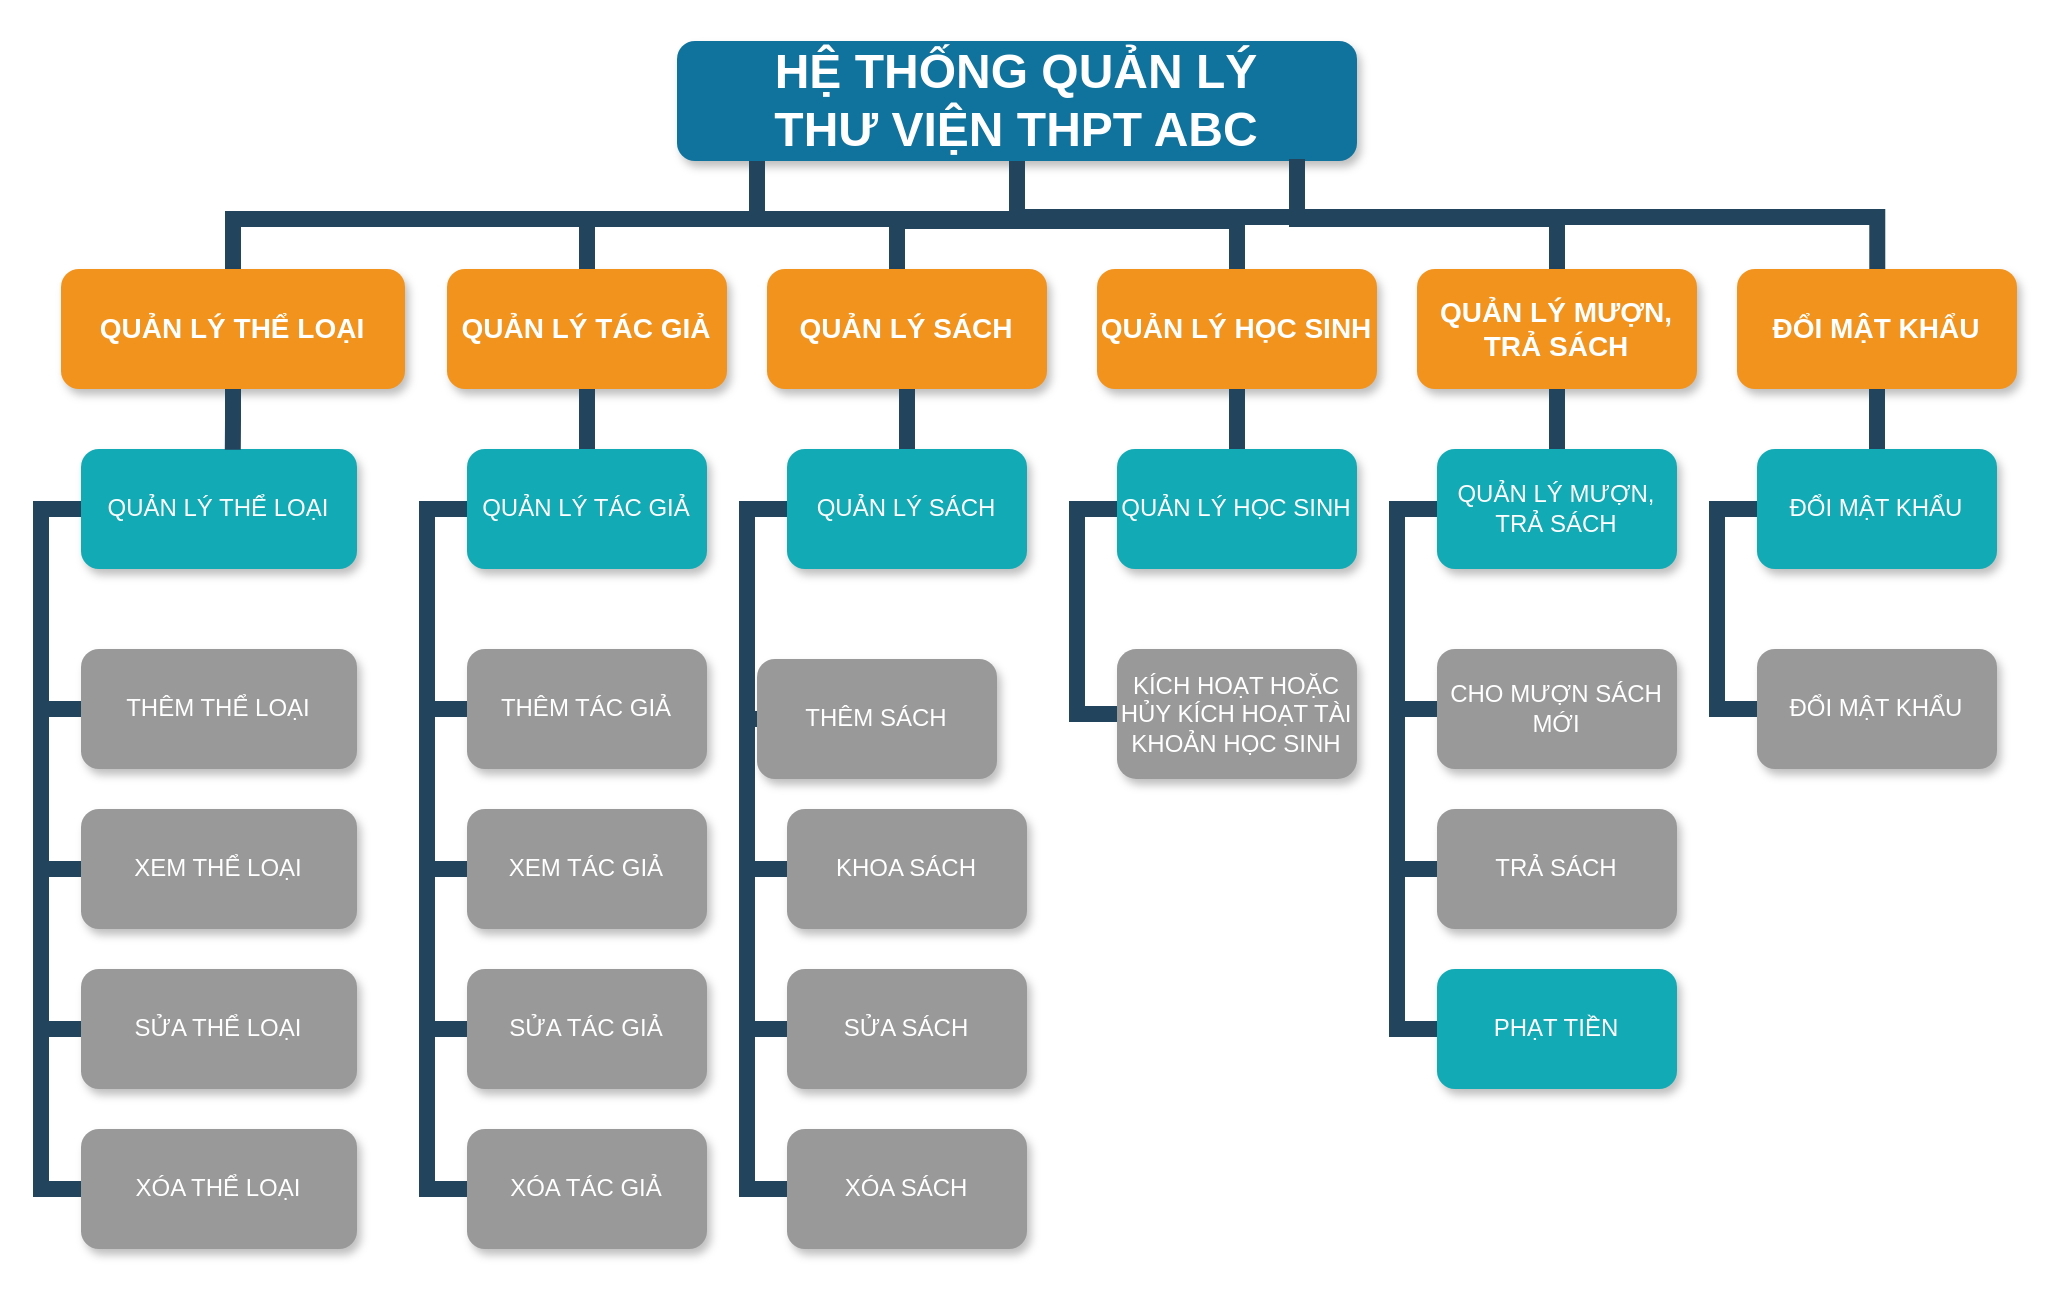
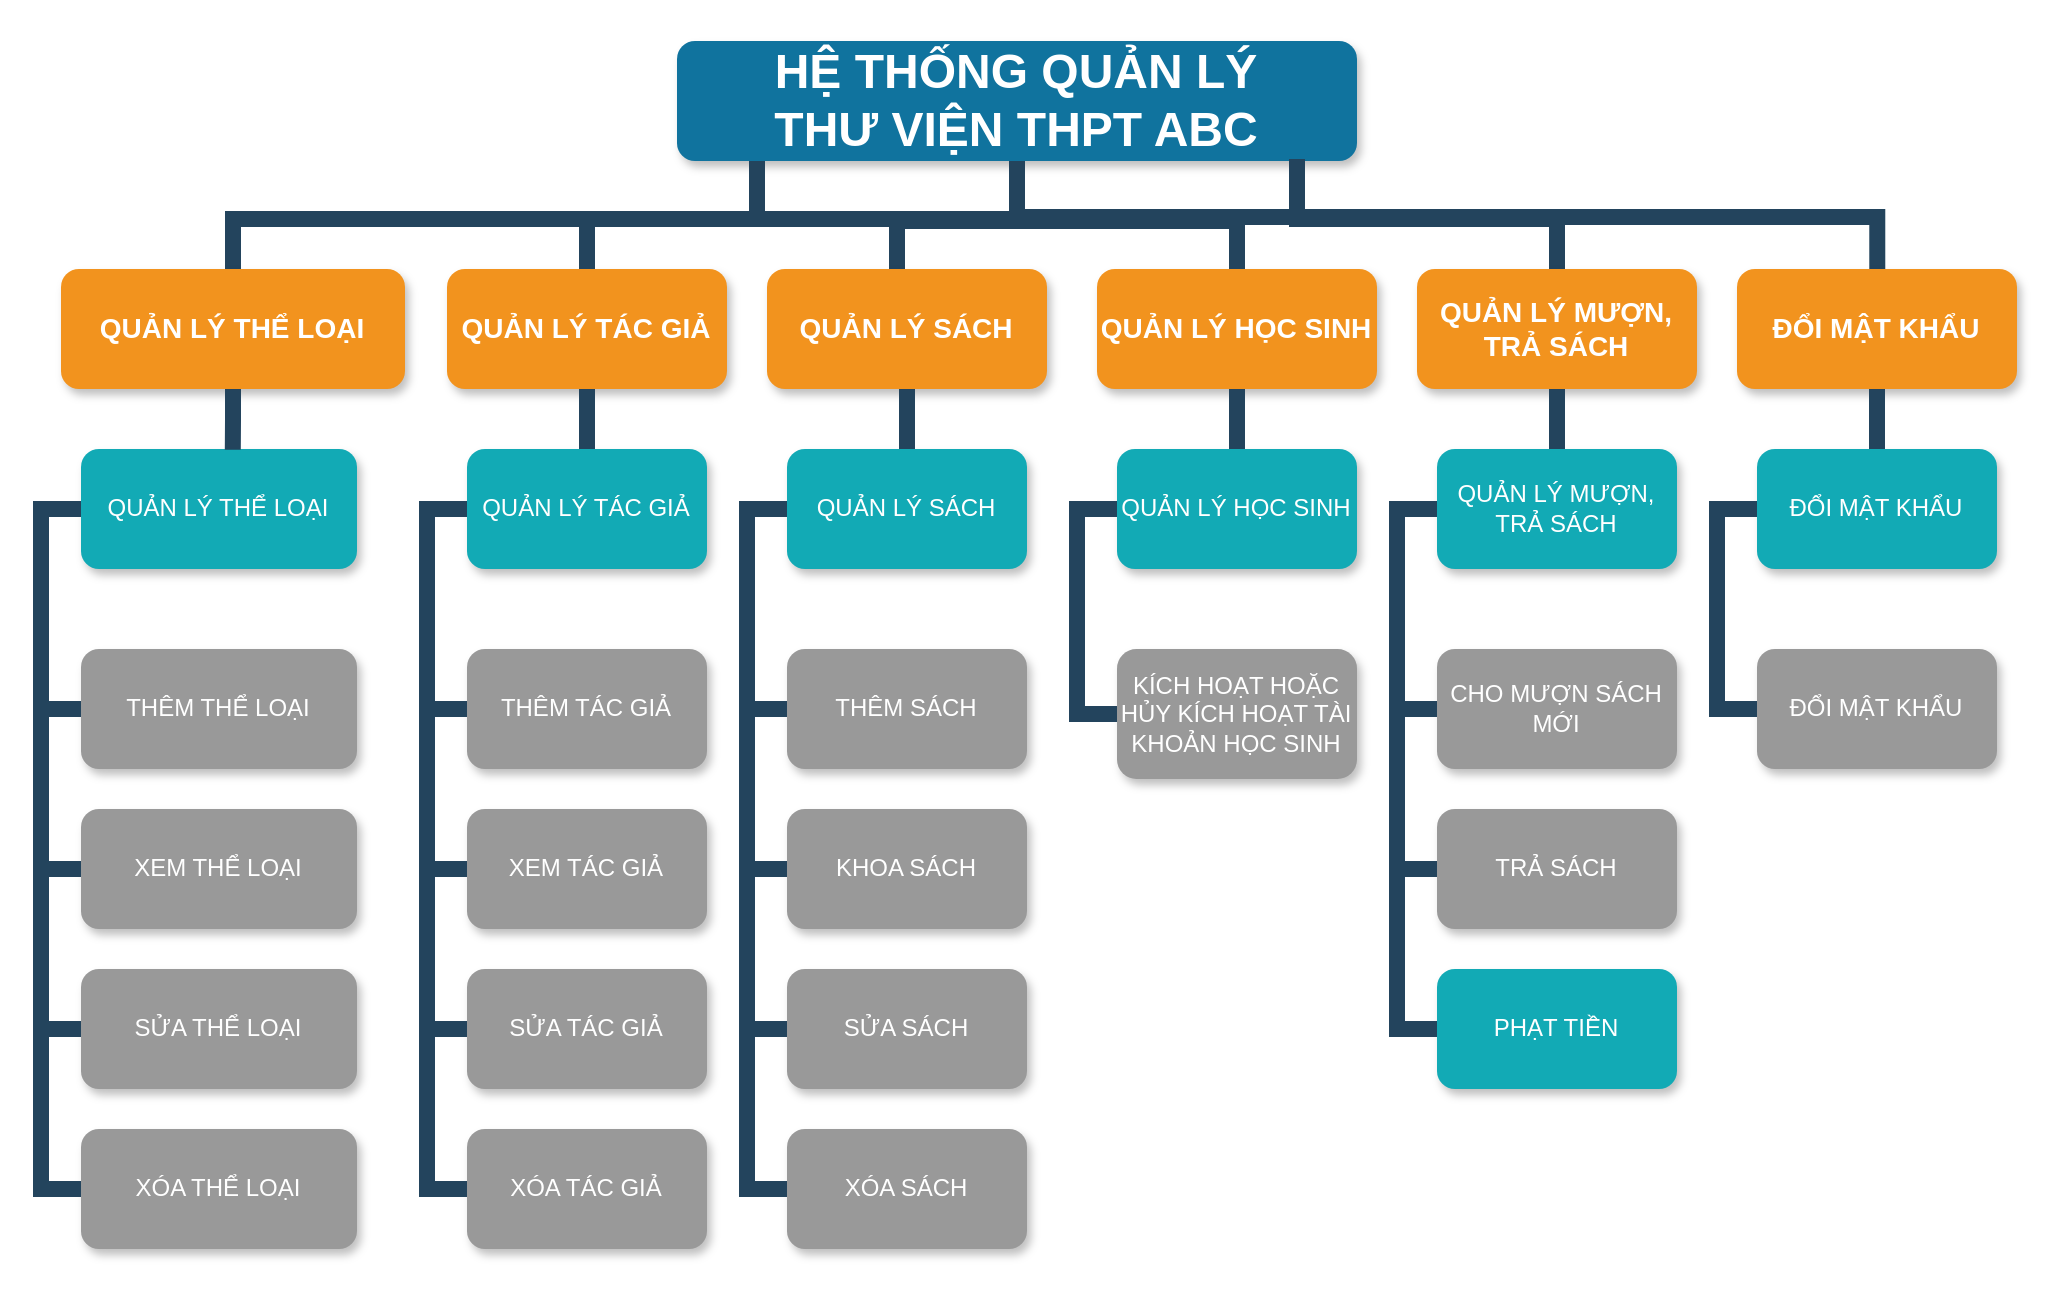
(877, 719) -> (907, 709)
